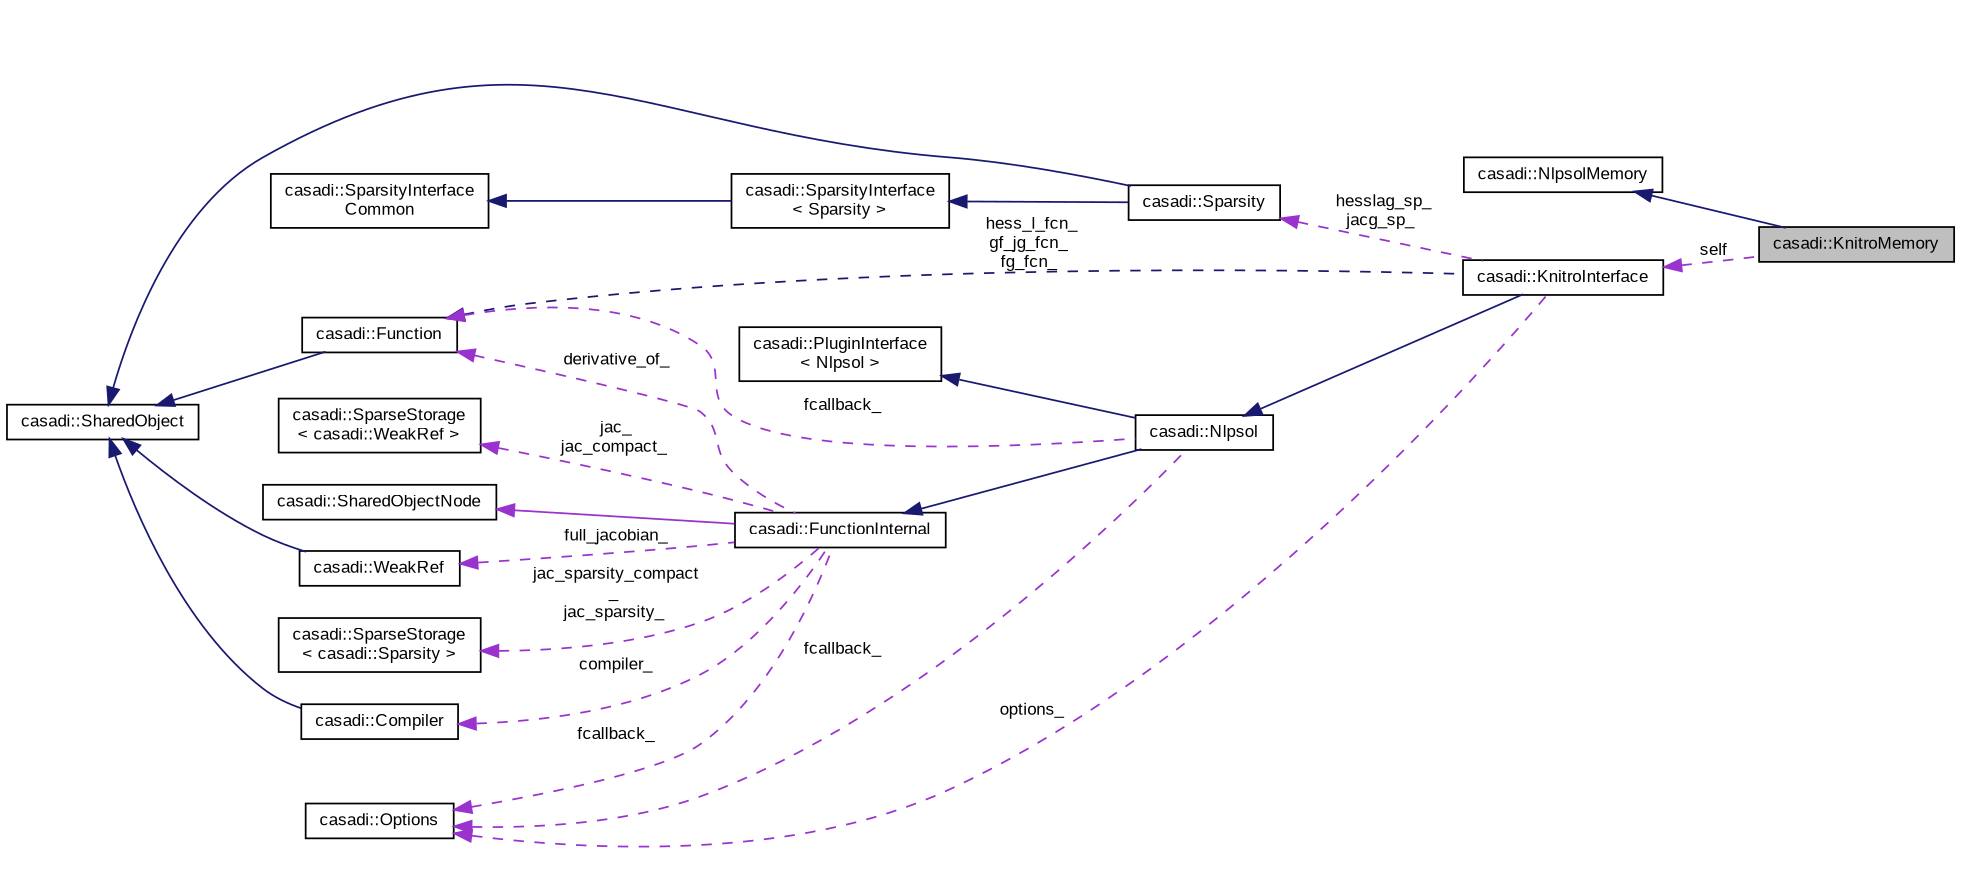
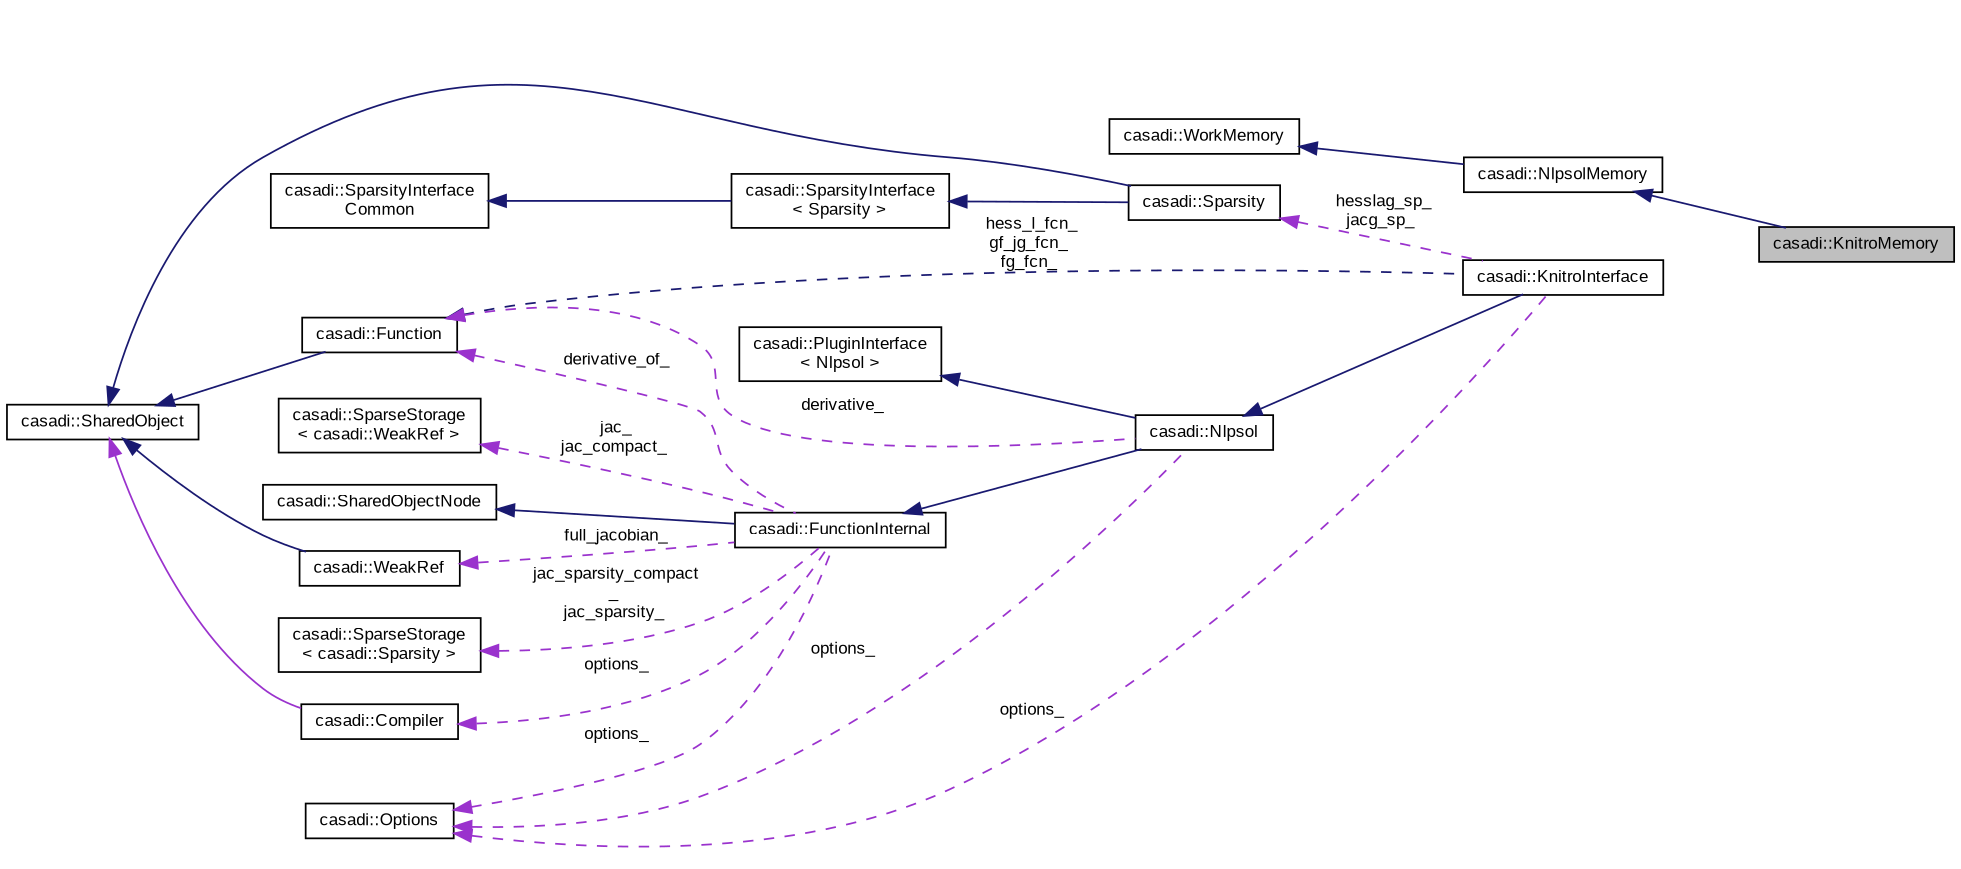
none -> (1204, 136)
(1720, 261) -> none
(840, 406) -> (840, 406)
(624, 517) -> (624, 517)
(185, 601) -> (185, 601)
(840, 649) -> (840, 649)
(614, 665) -> (614, 665)
(614, 735) -> (614, 735)
